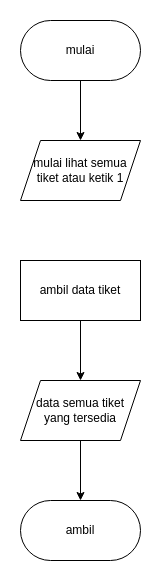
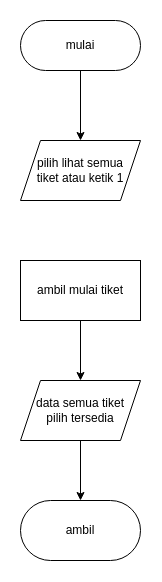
(81, 51) -> (81, 46)
(81, 171) -> (81, 171)
(81, 291) -> (81, 291)
(81, 411) -> (81, 411)
